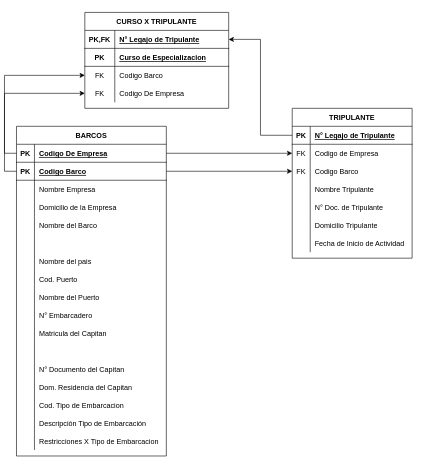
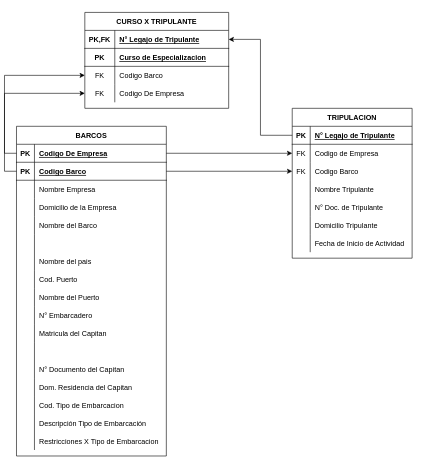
(352, 118) -> (352, 118)
